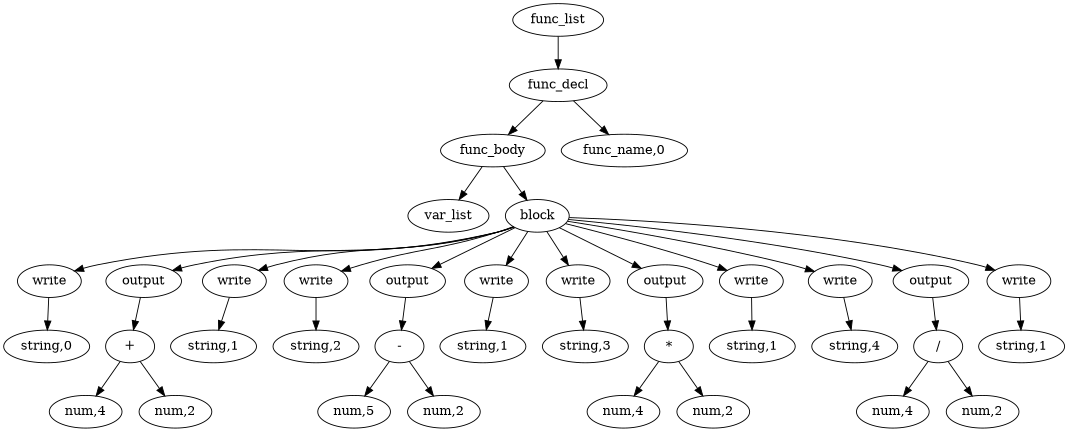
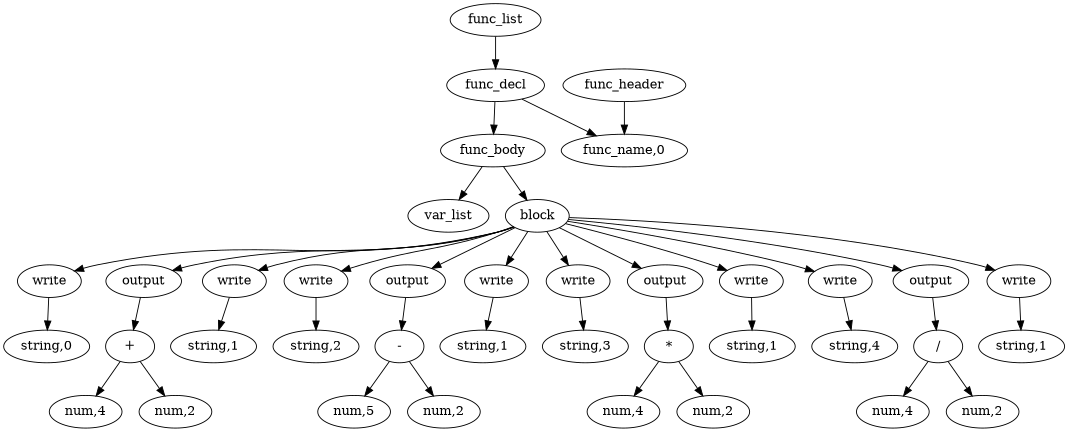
none -> (624, 85)
